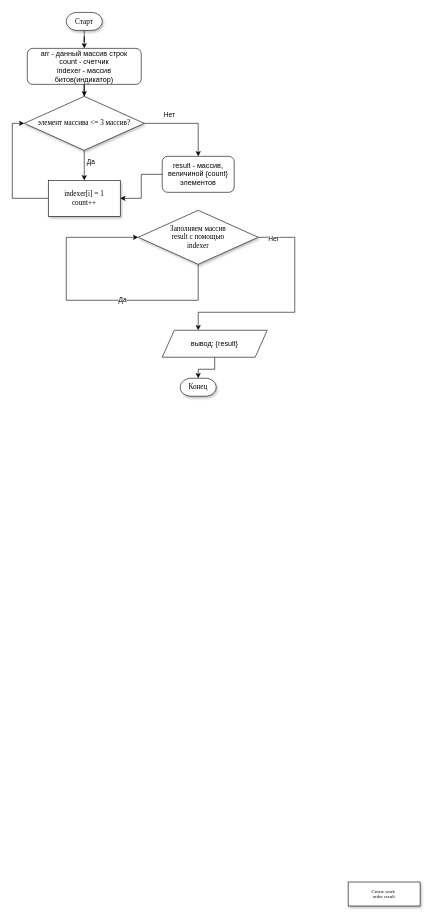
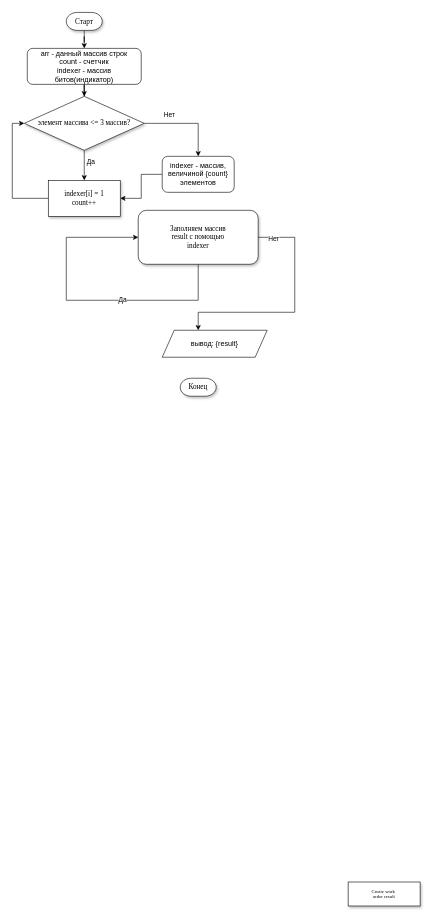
(198, 174) -> (198, 174)
(198, 237) -> (198, 237)
(198, 370) -> none
